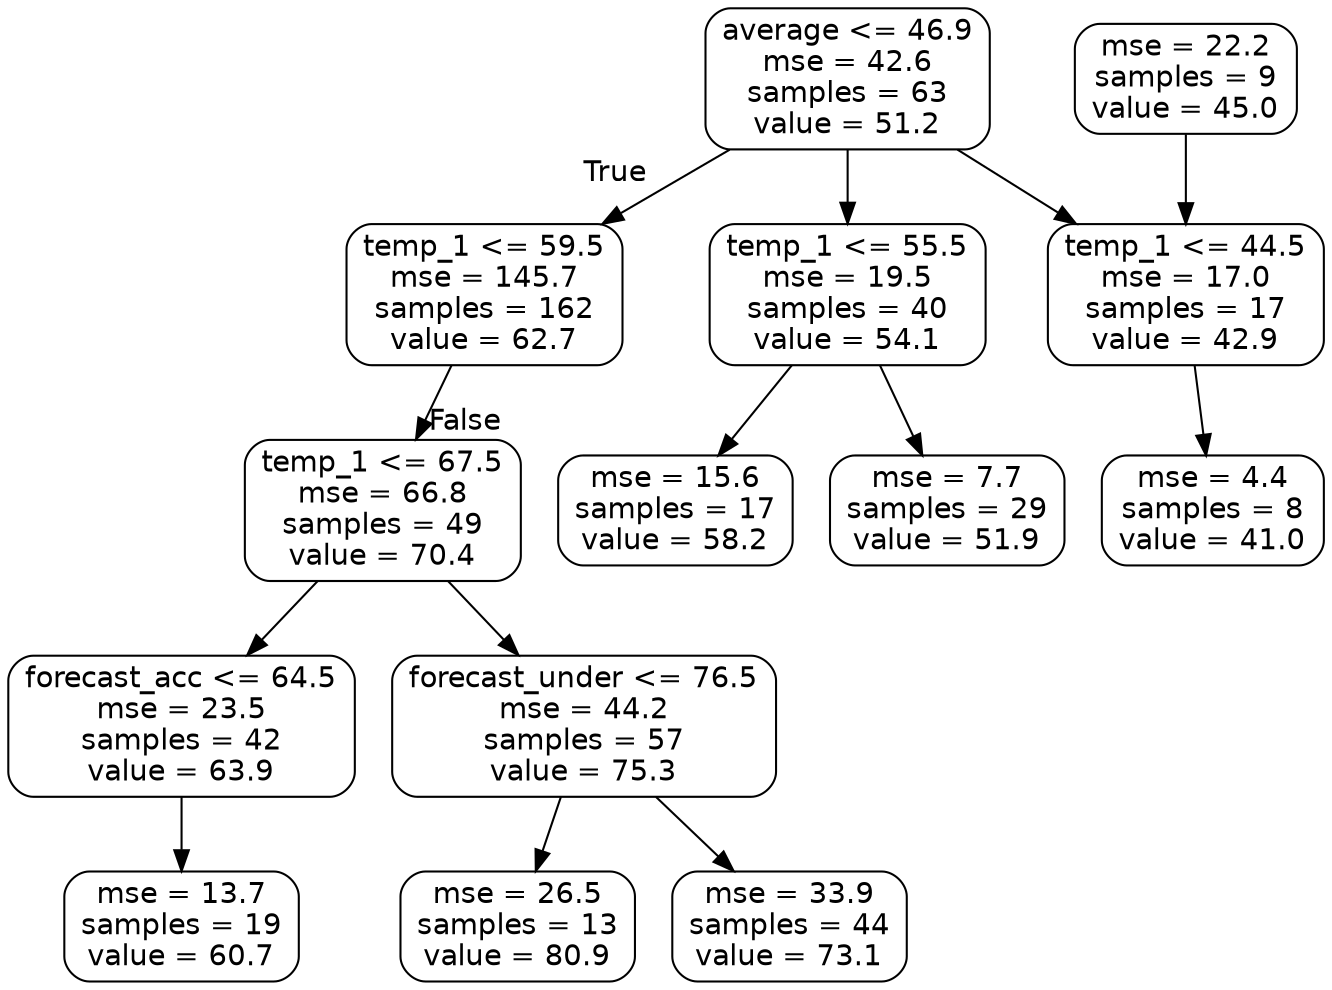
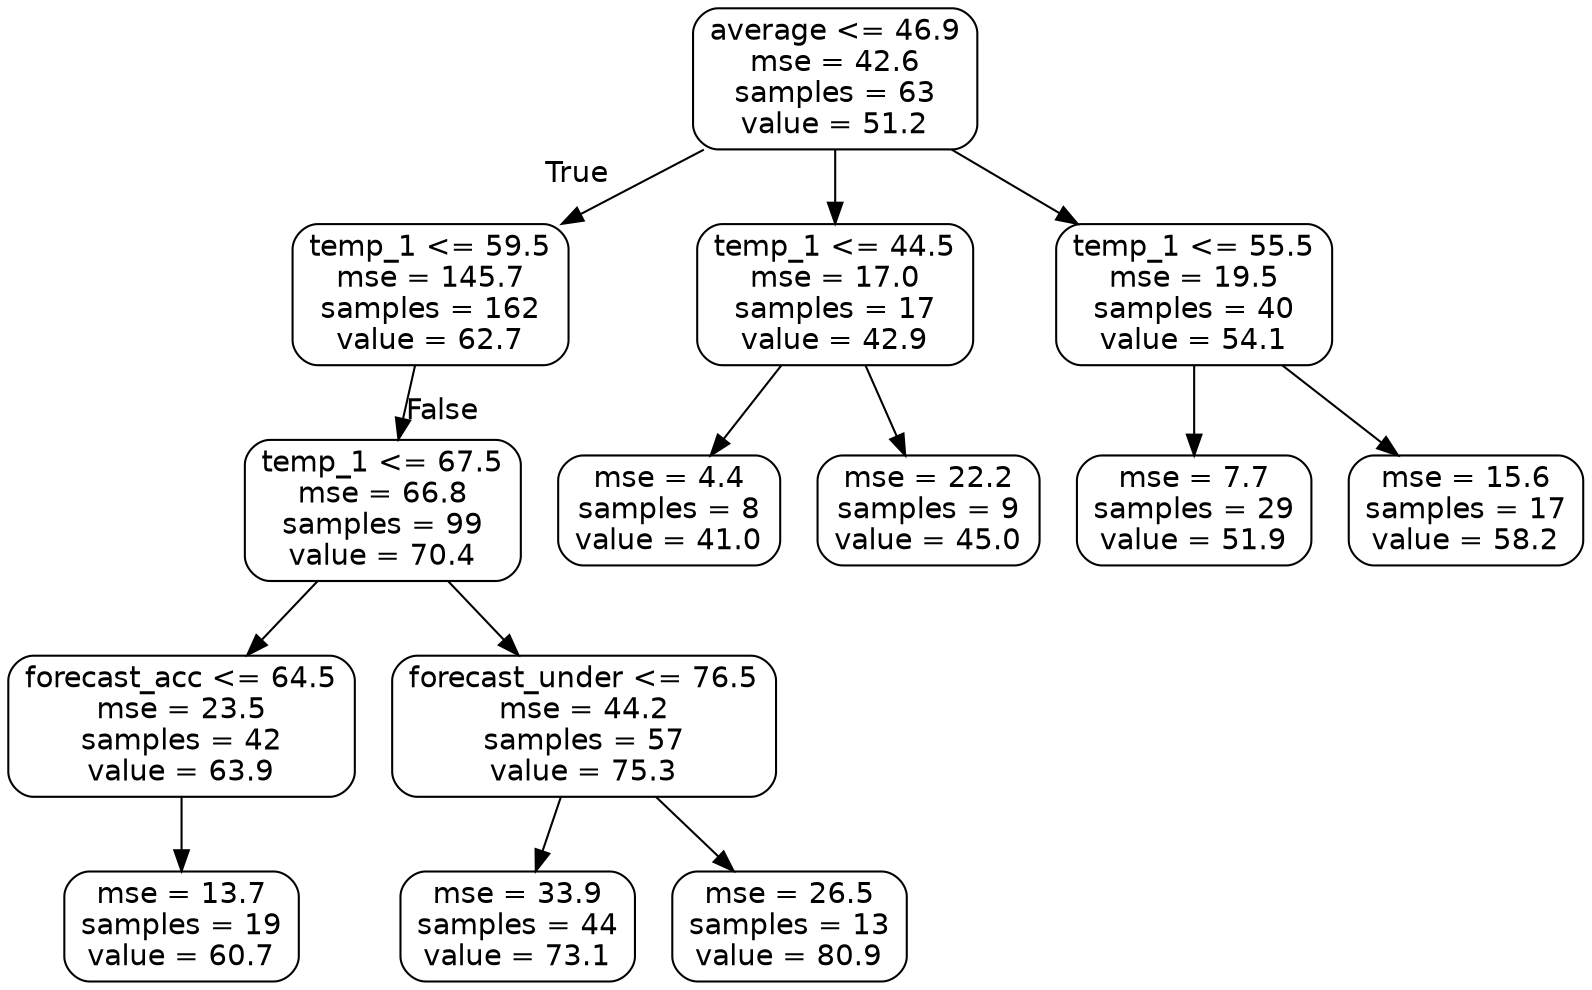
(1186, 169) -> (881, 401)
(383, 510) -> (383, 510)
